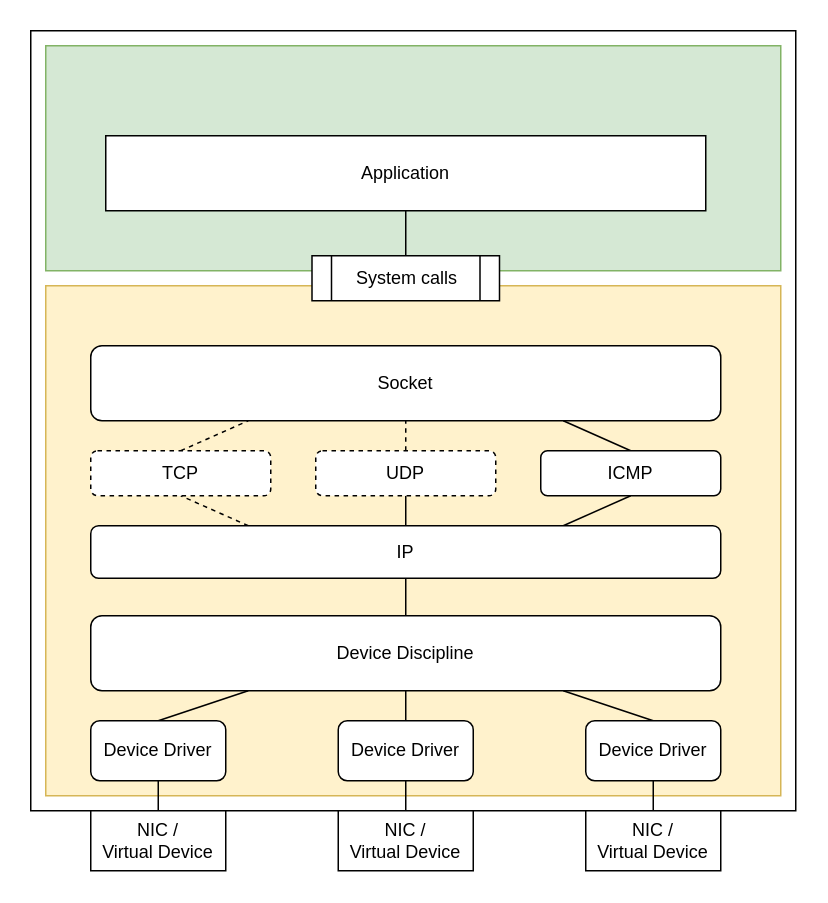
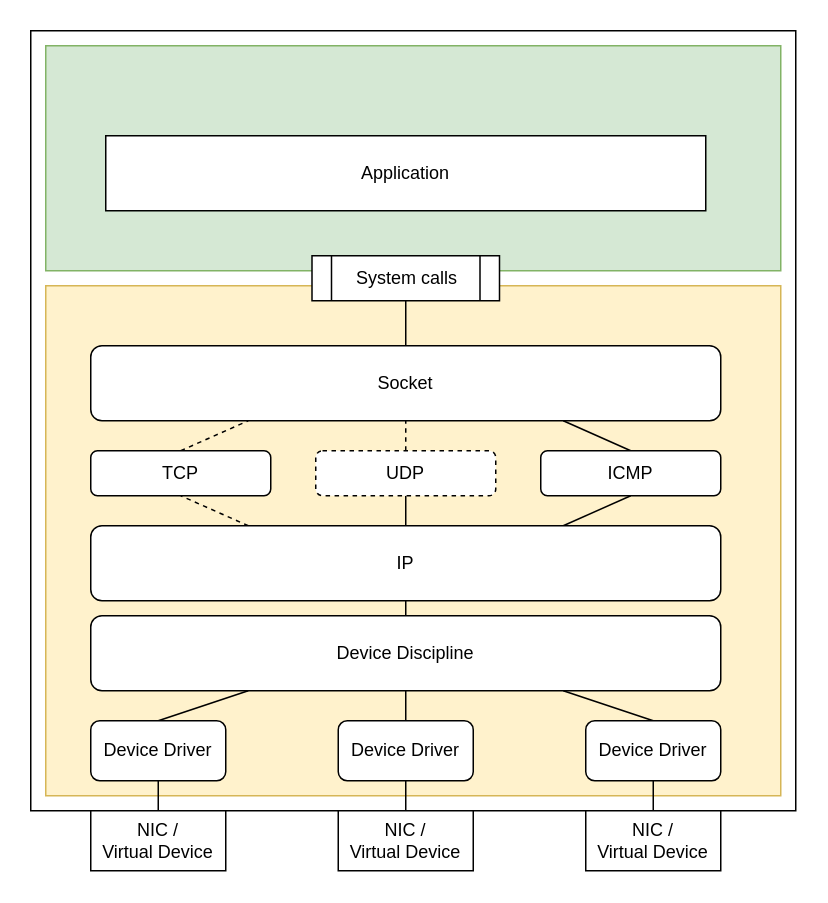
(406, 234) -> none
none -> (406, 324)
(181, 473) -> (181, 473)
(406, 552) -> (406, 563)
